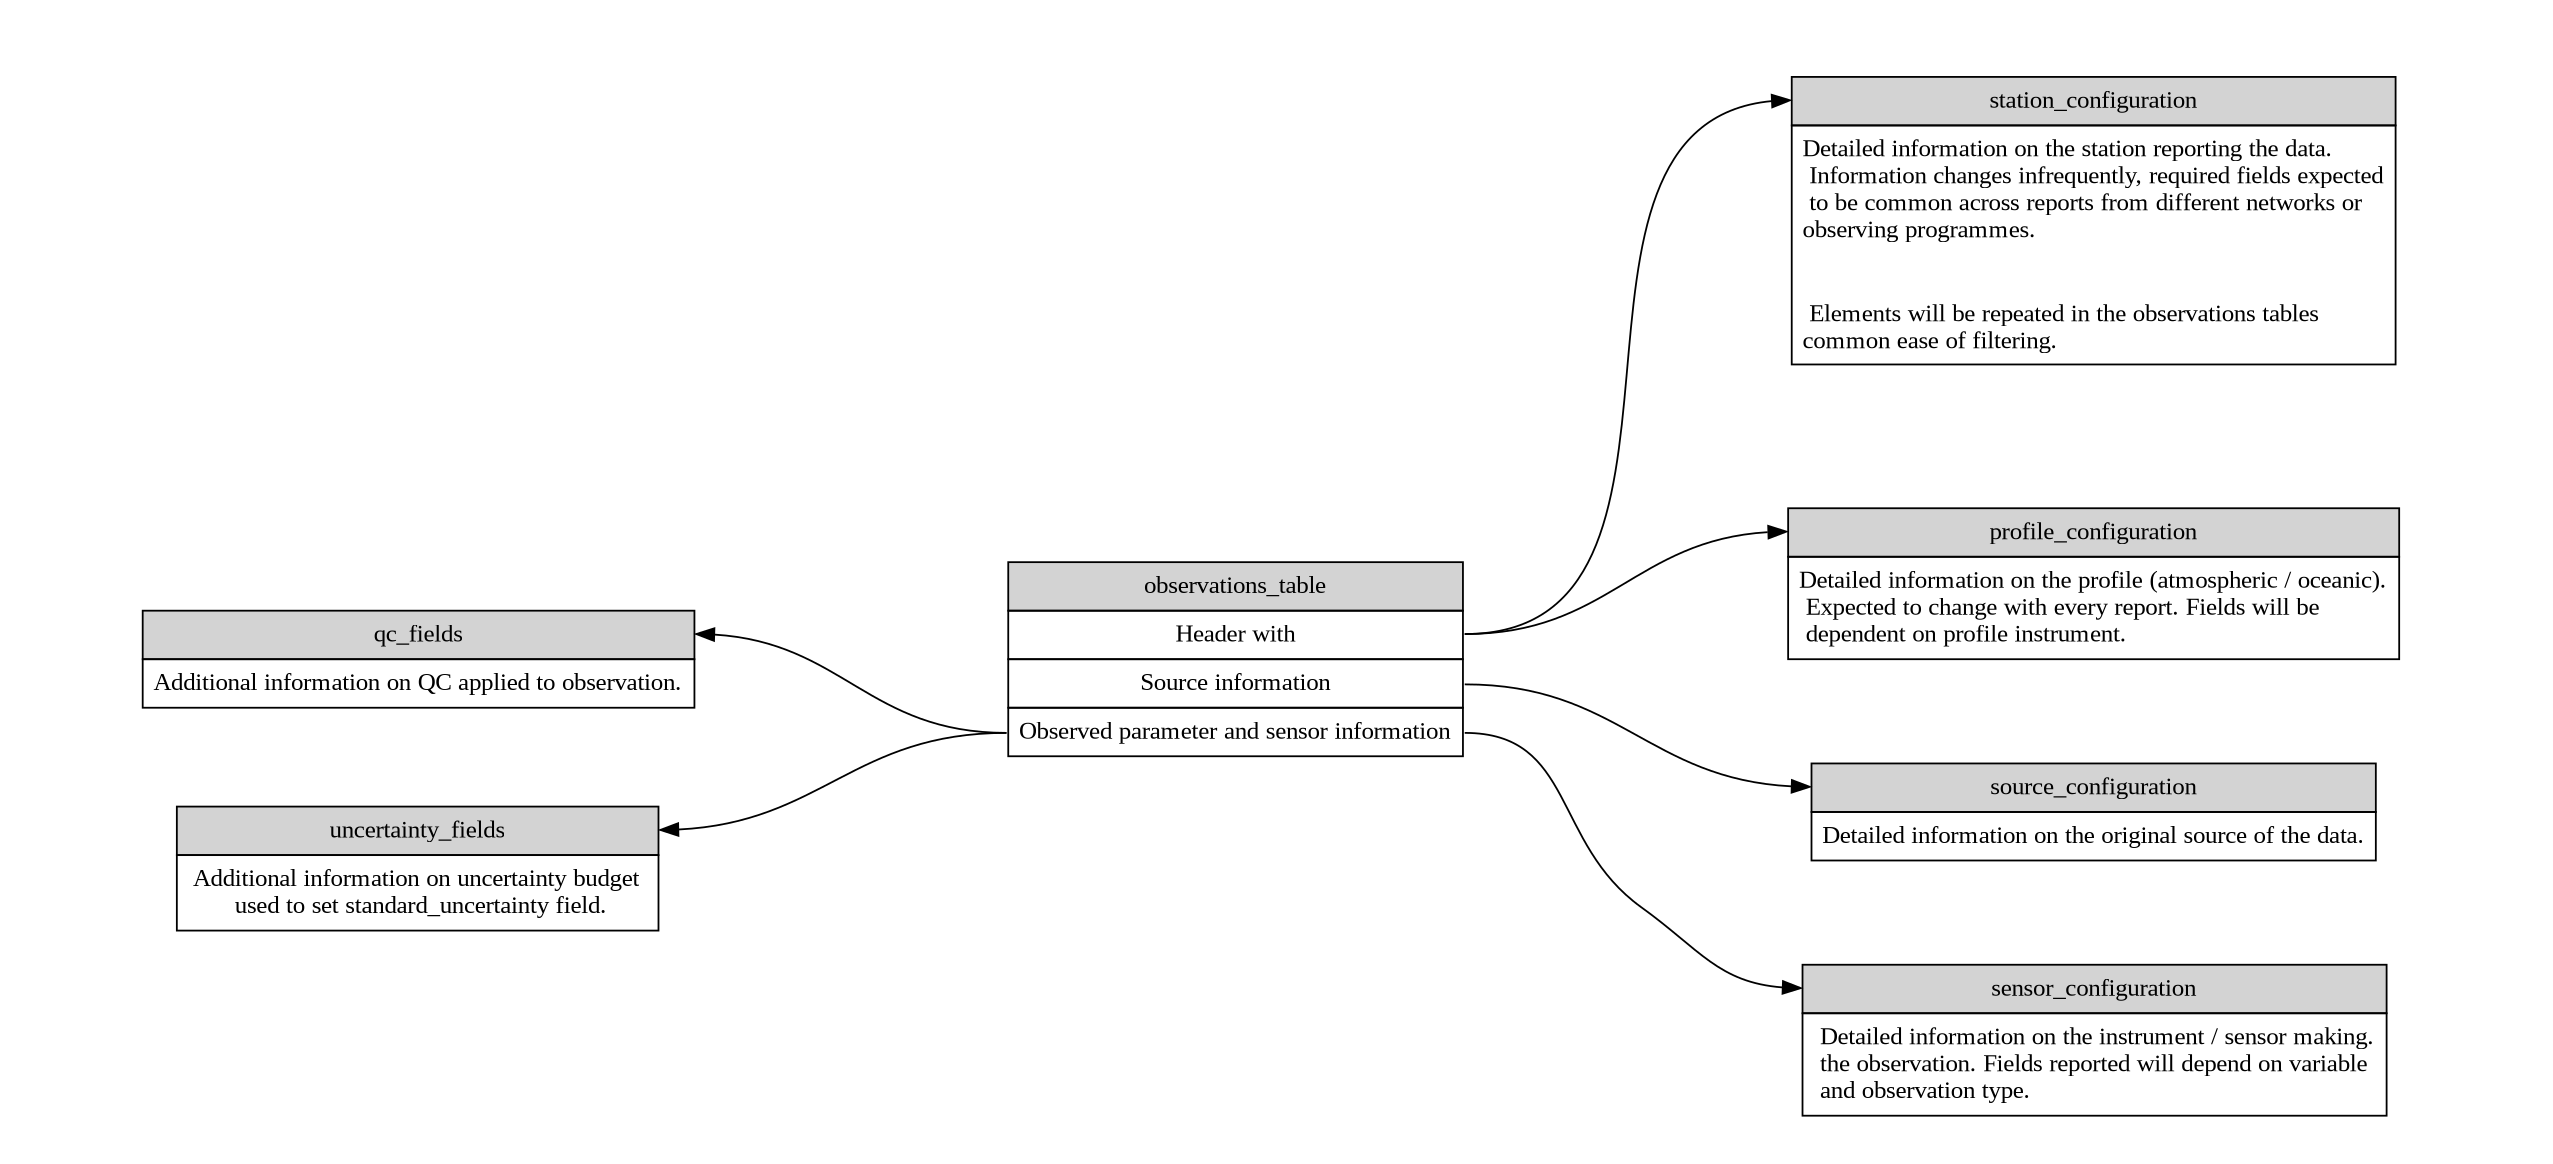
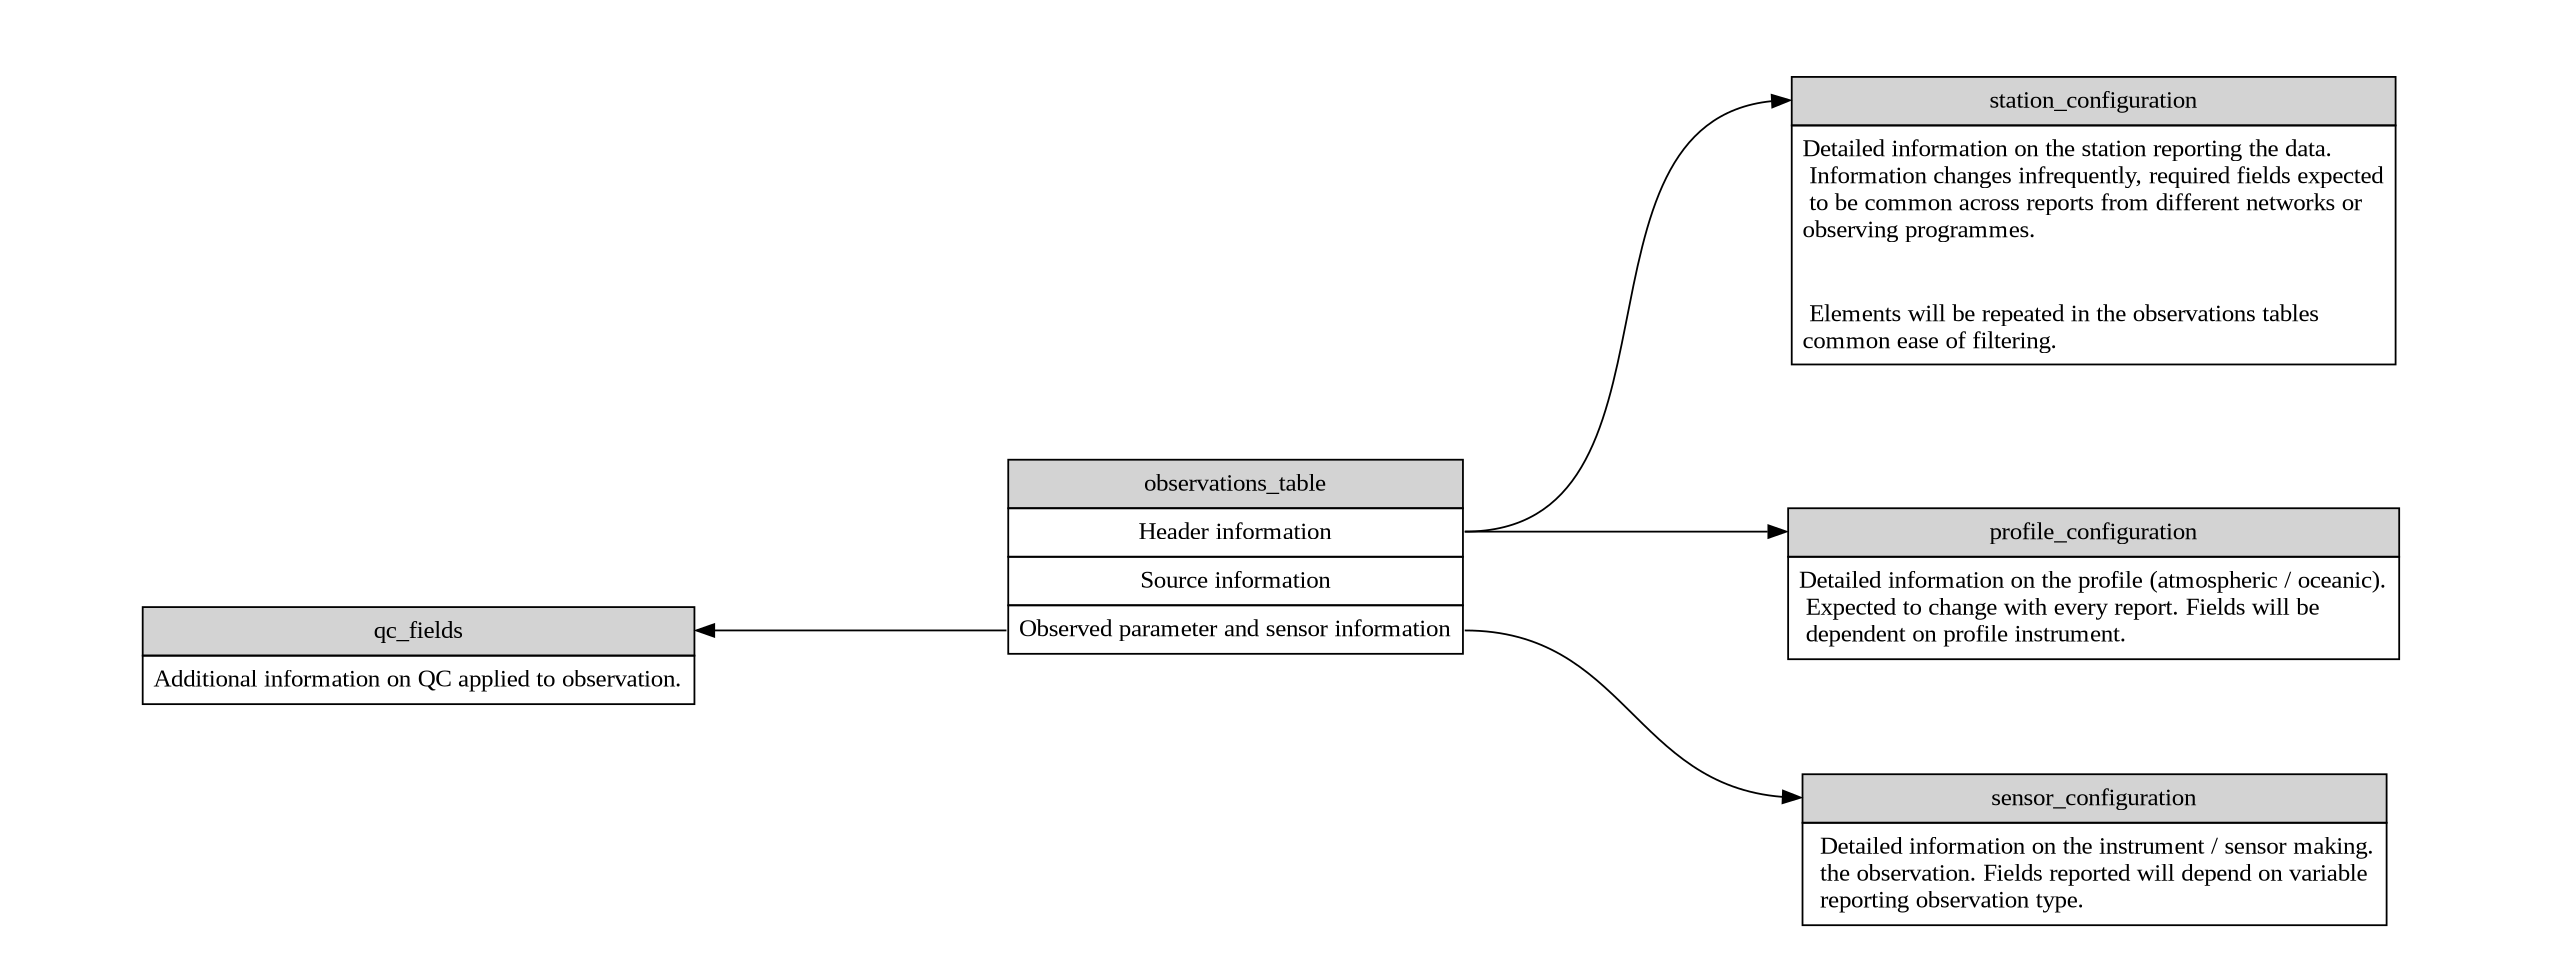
(1236, 634) -> (1236, 532)
(2094, 812) -> none
(418, 868) -> none
(1922, 1091) -> (1949, 900)
